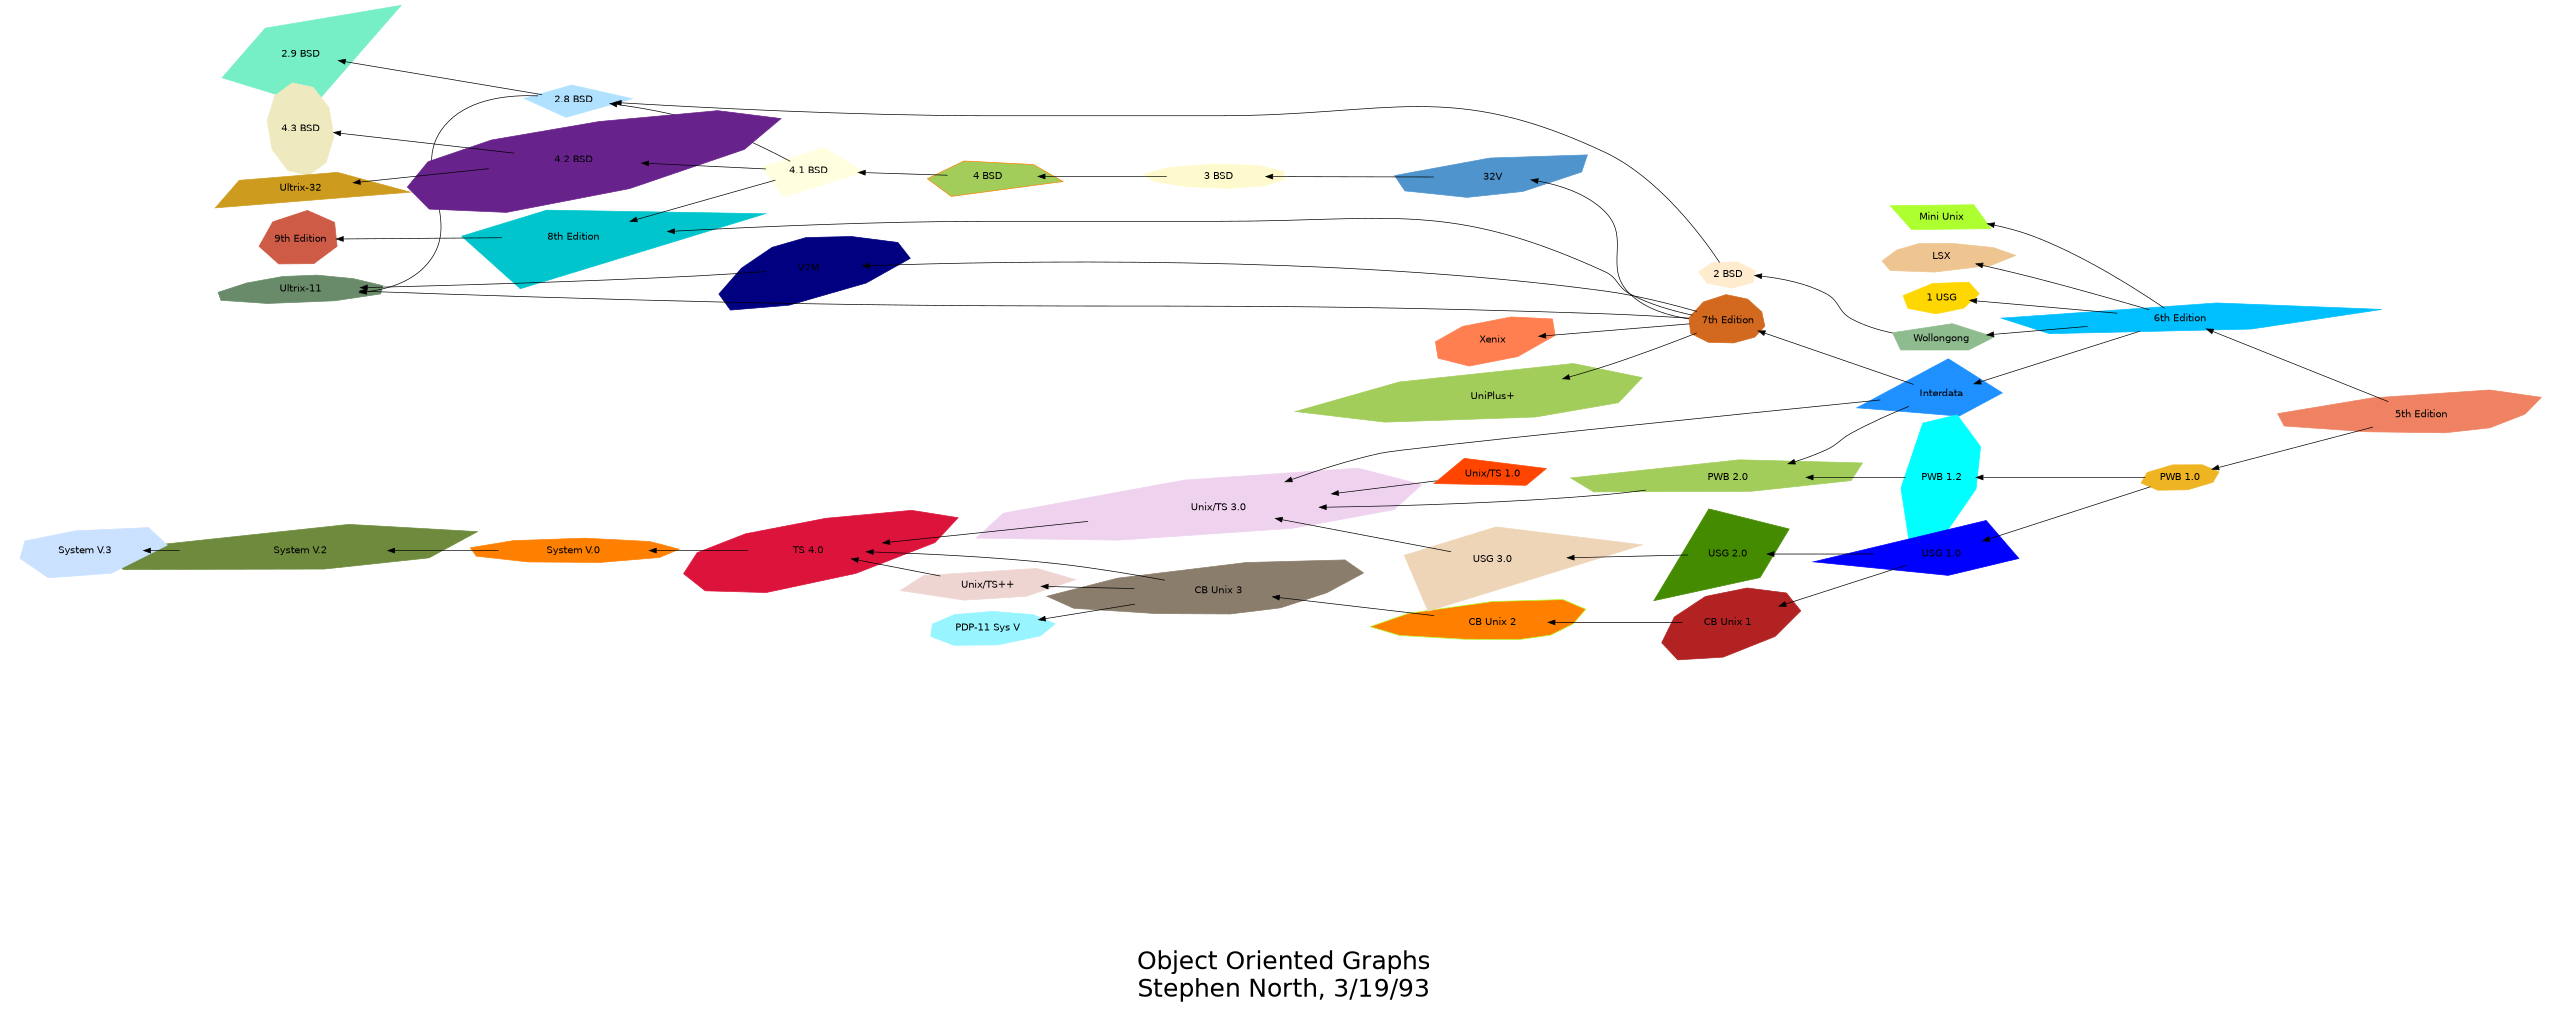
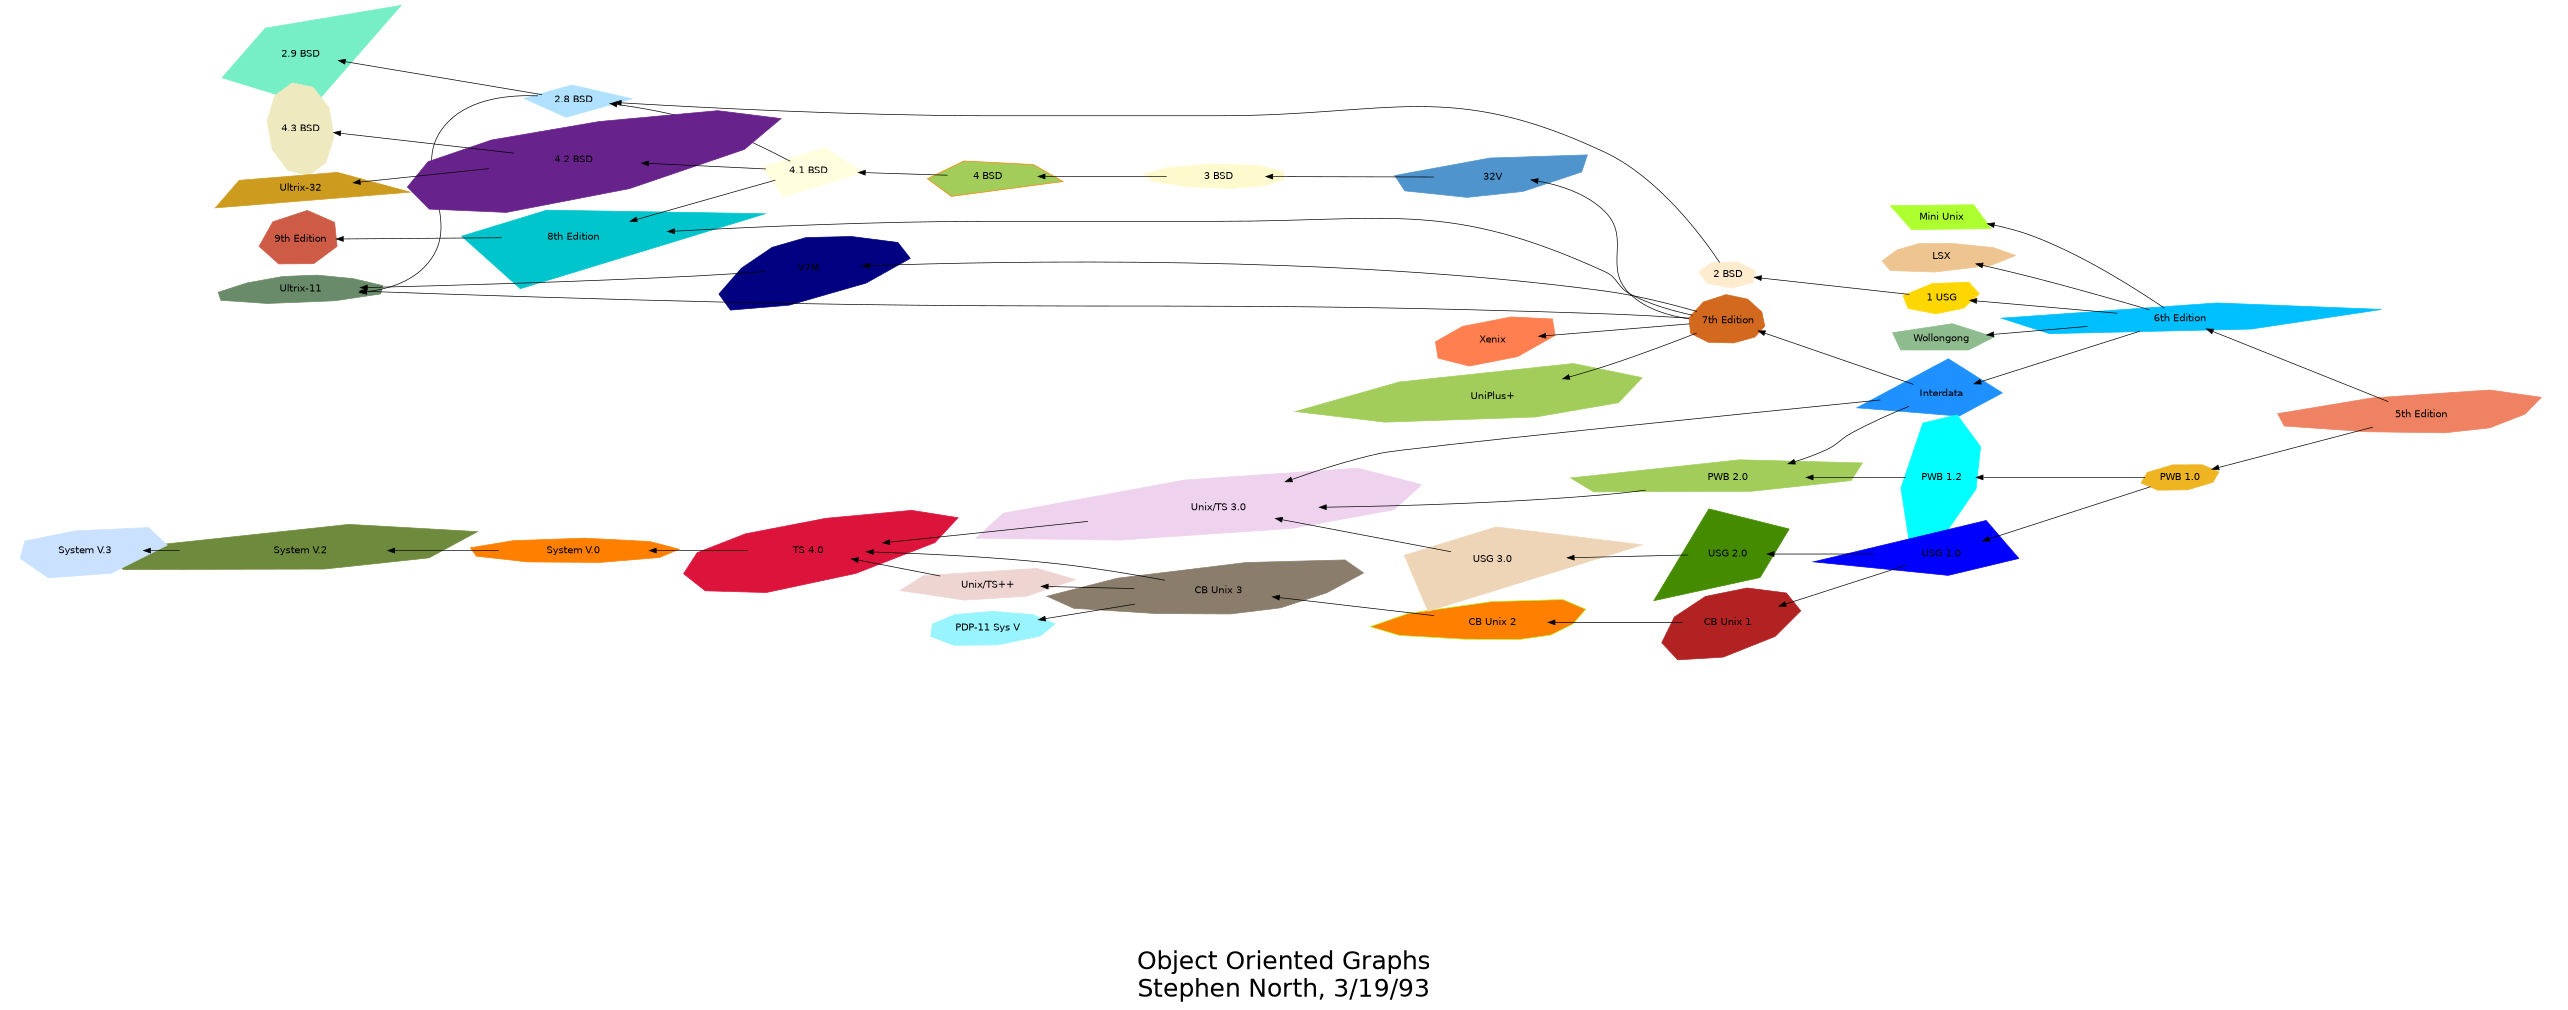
(1831, 297) -> (1835, 286)
(1493, 474) -> none
